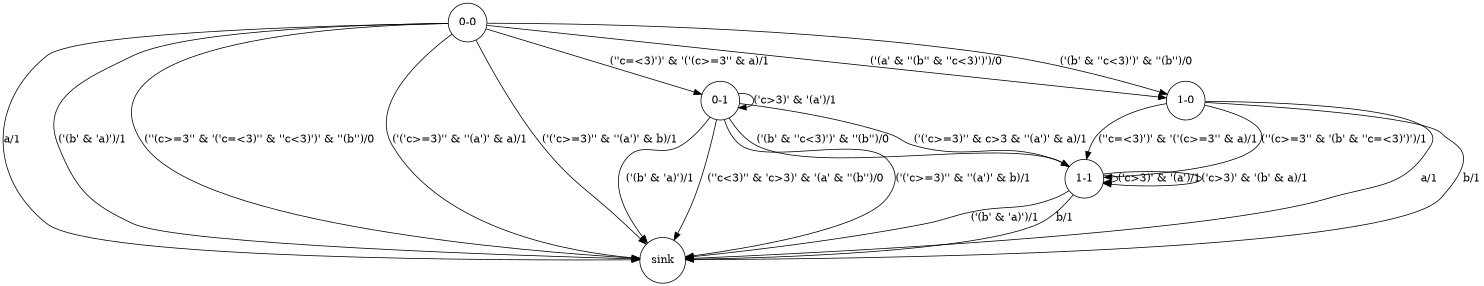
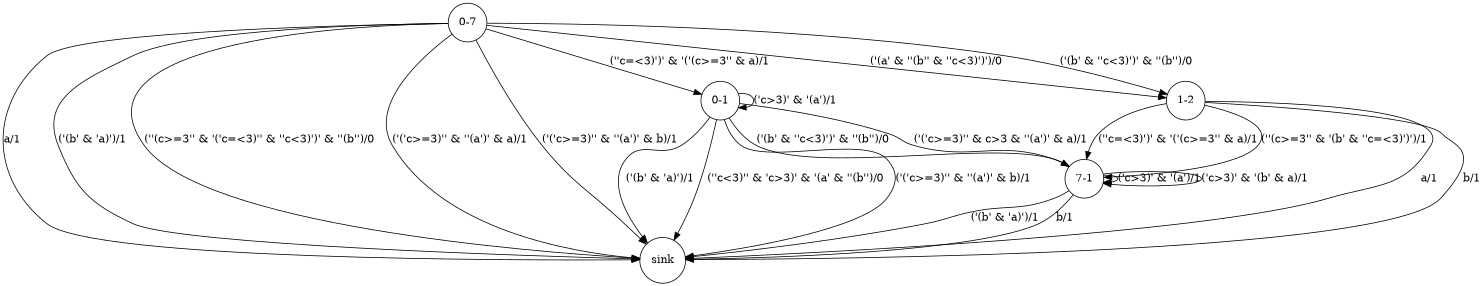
(468, 23) -> (468, 23)
(1186, 101) -> (1186, 101)
(1084, 179) -> (1084, 179)
